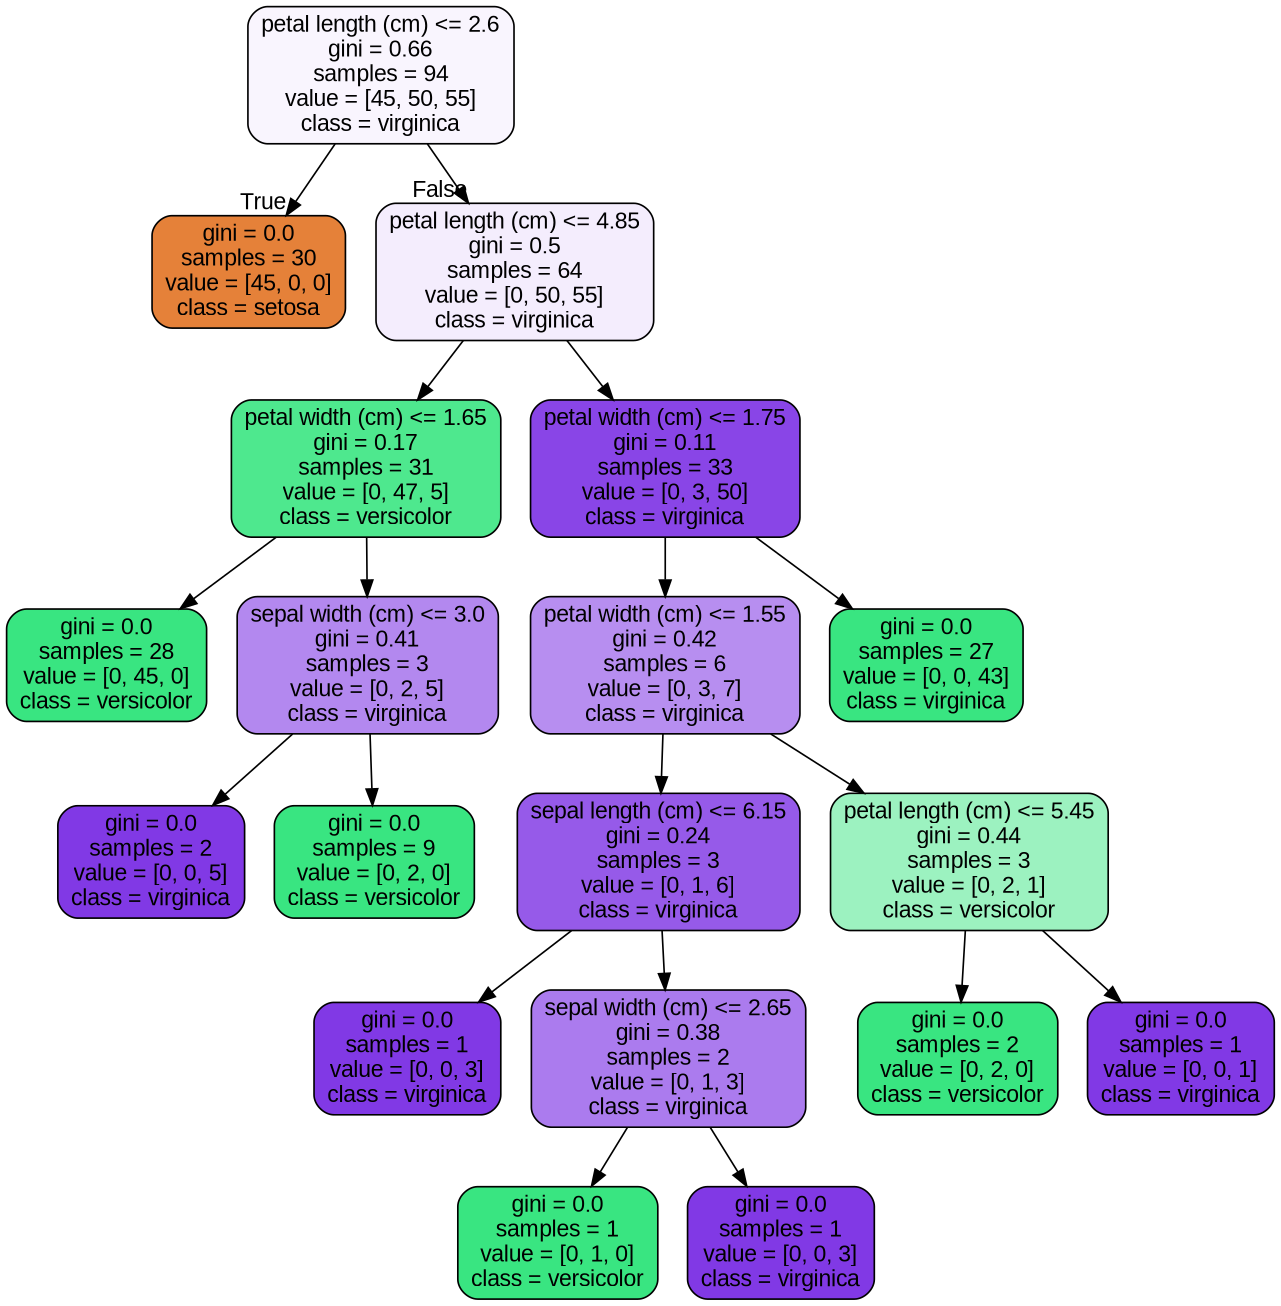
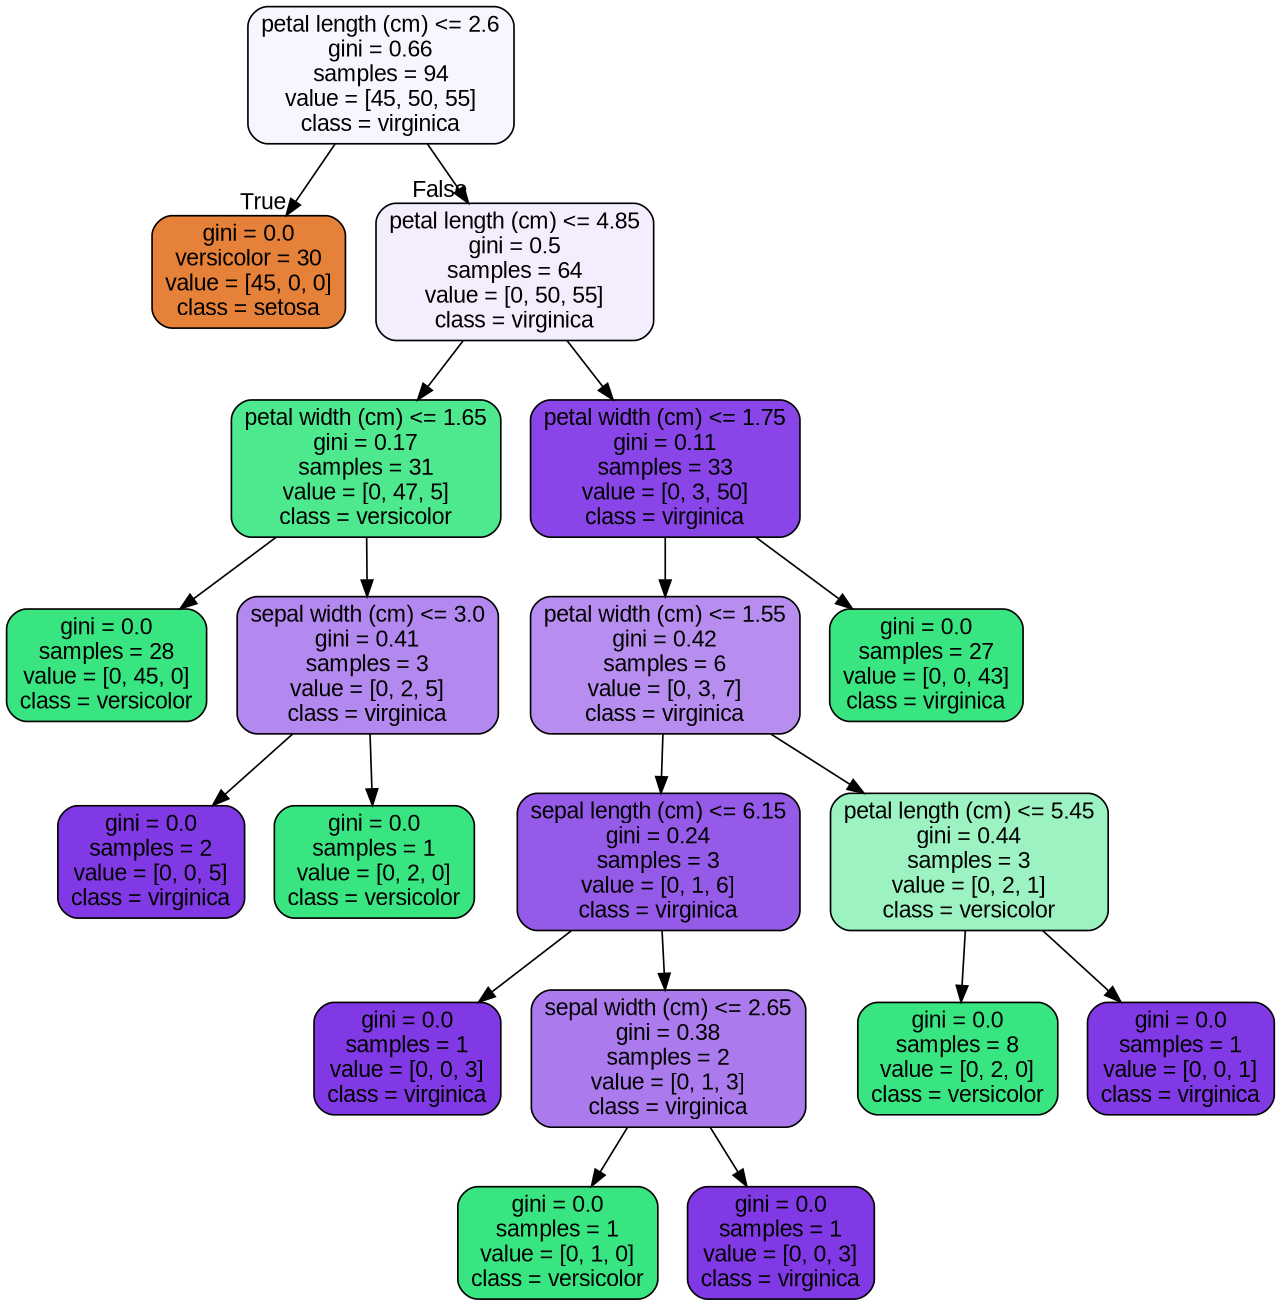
(249, 272) -> (249, 272)
(374, 862) -> (374, 862)
(958, 1059) -> (958, 1059)
